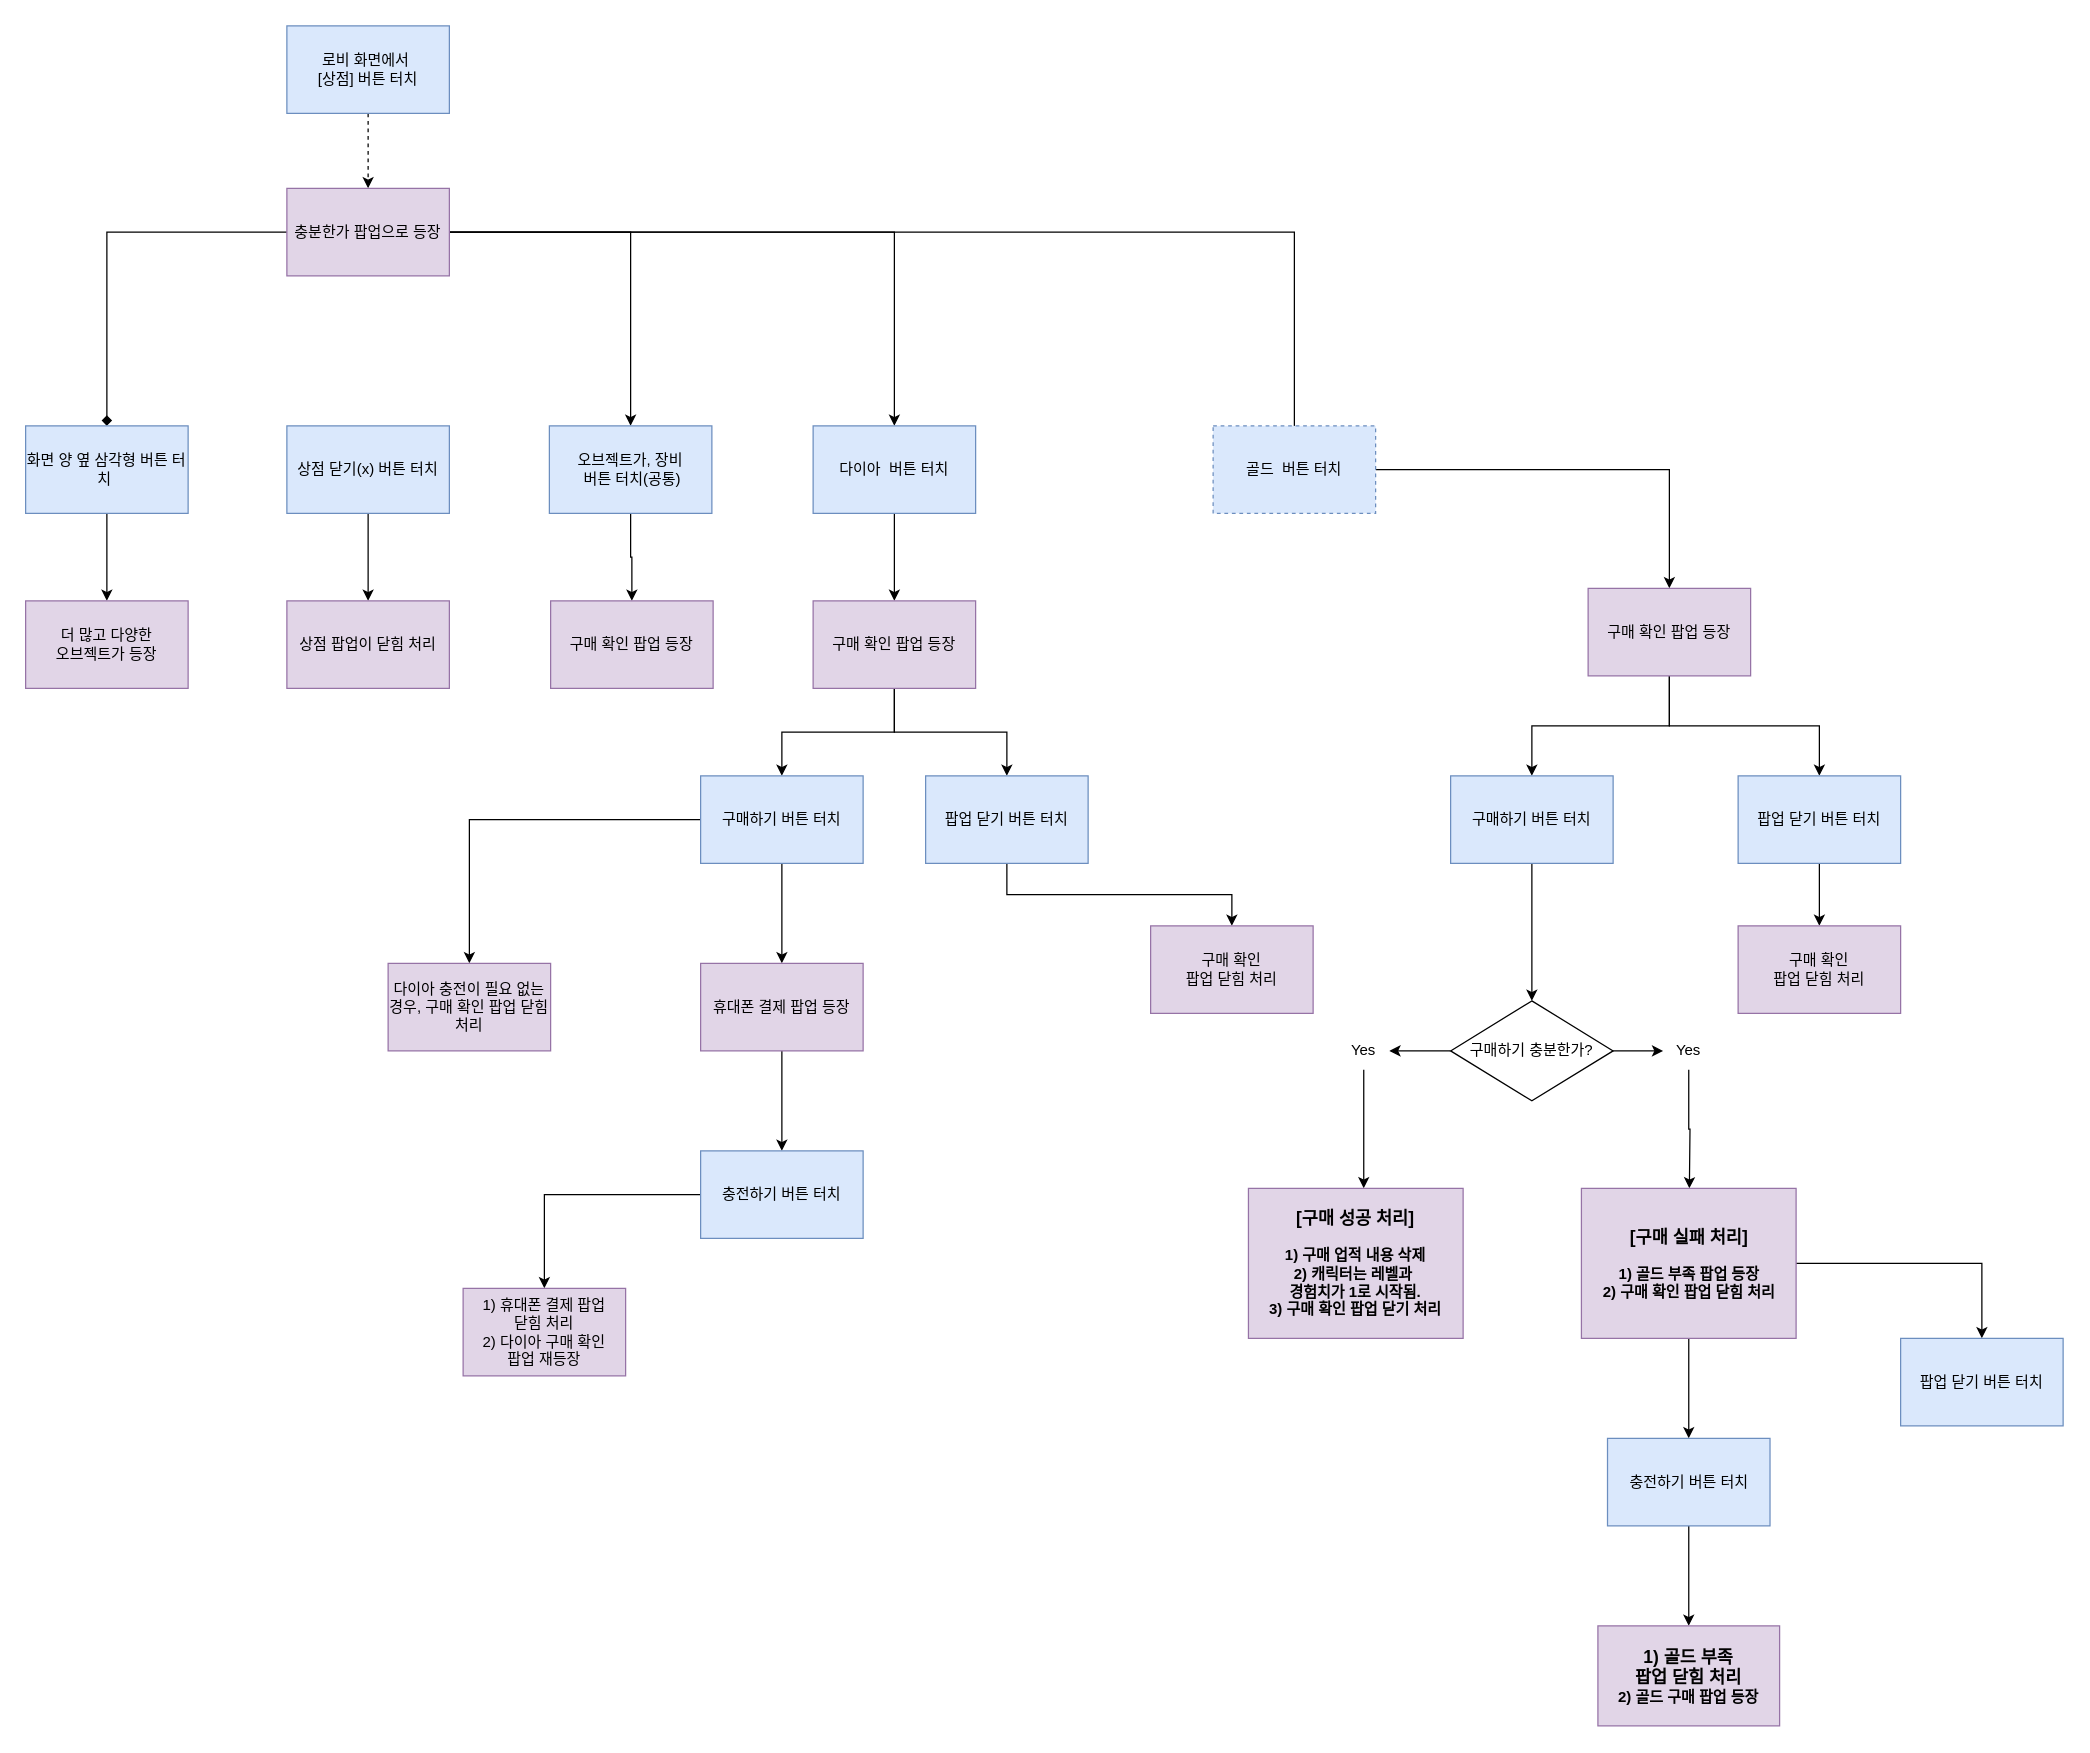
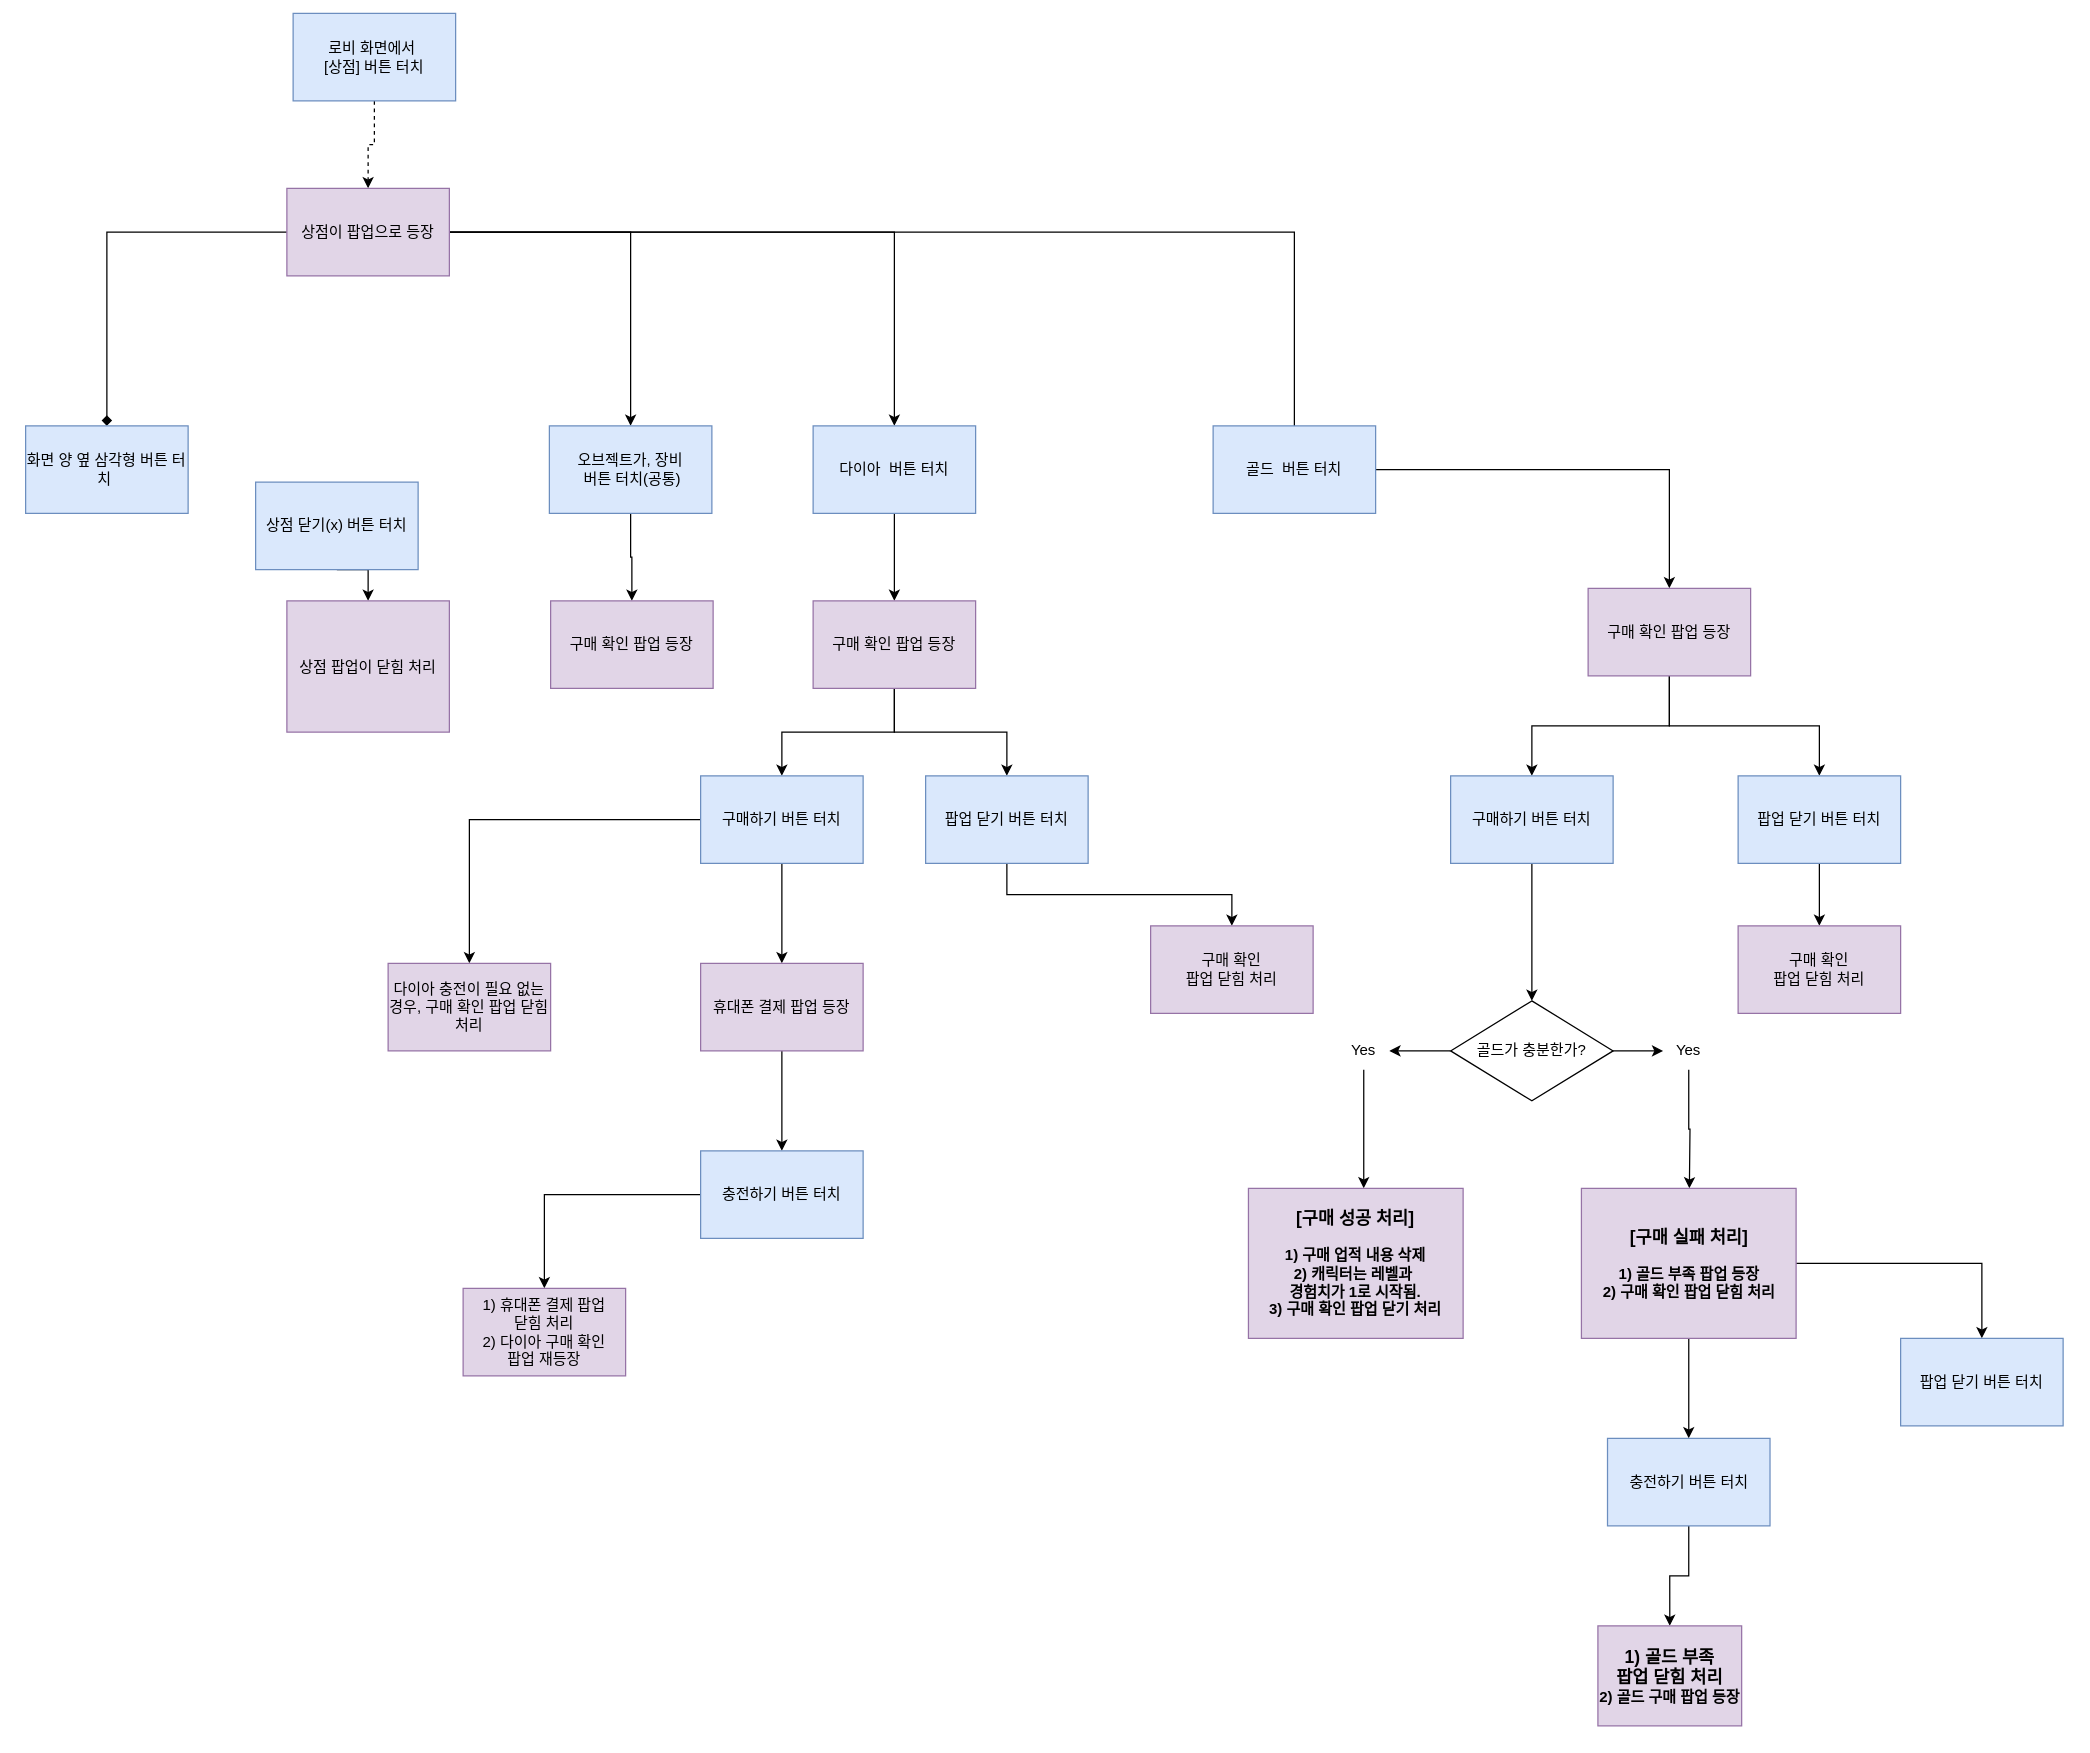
(368, 69) -> (374, 57)
(368, 232) -> (368, 232)
(368, 469) -> (337, 526)
(1294, 469) -> (1294, 469)
(107, 552) -> none
(107, 644) -> none
(368, 644) -> (368, 666)
(1532, 1051) -> (1532, 1051)
(1689, 1676) -> (1670, 1676)
